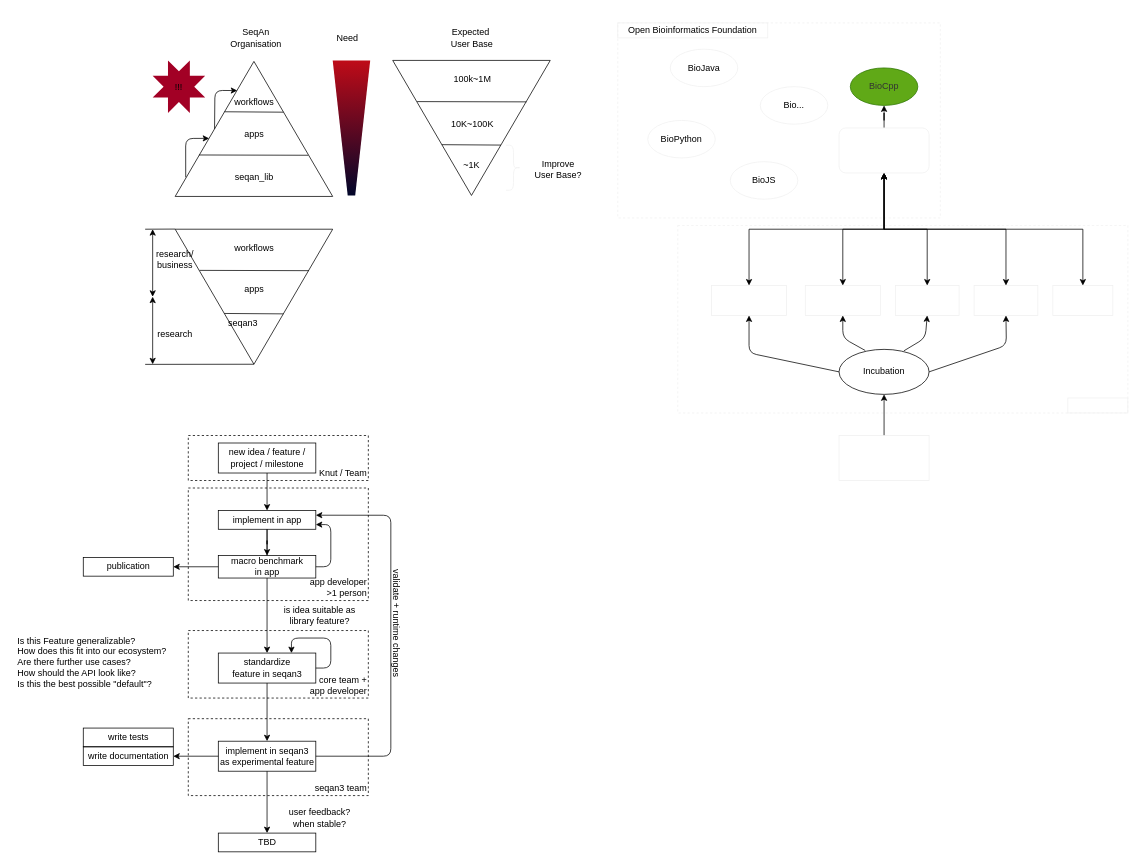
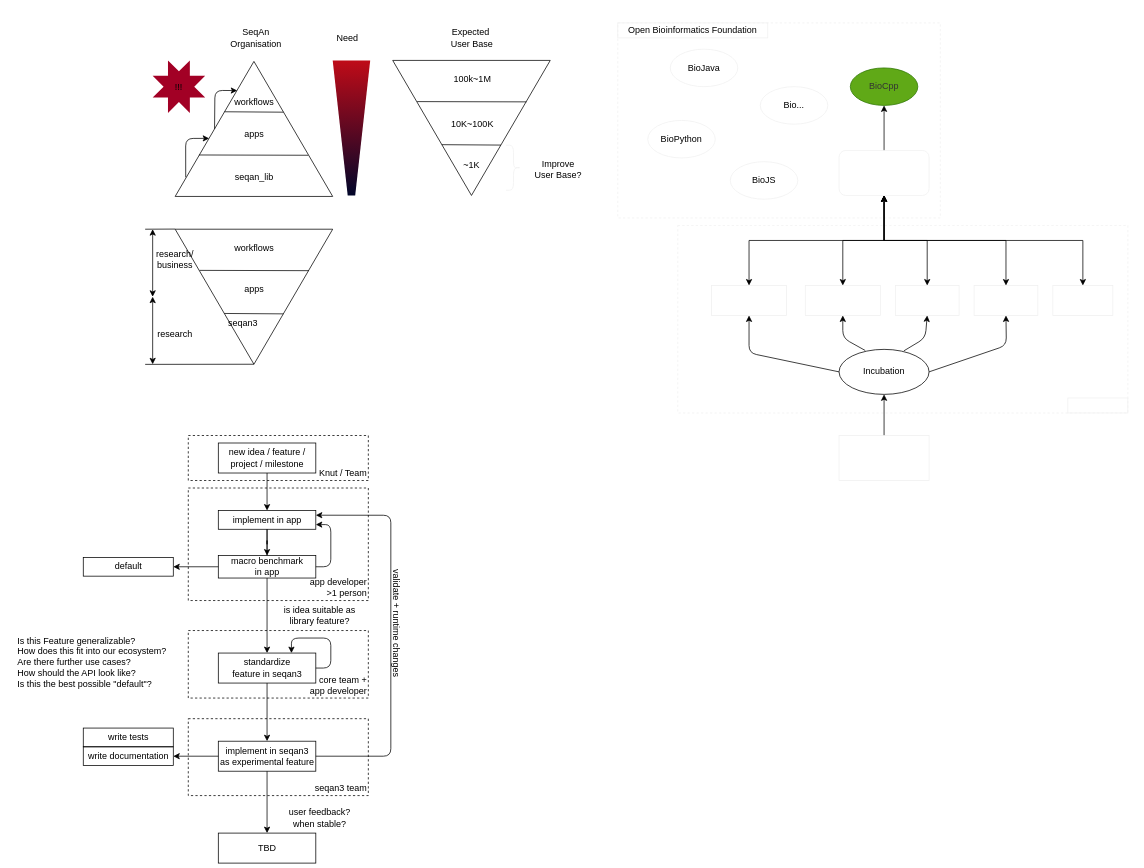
(884, 150) -> (884, 173)
(129, 567) -> (129, 567)
(267, 842) -> (267, 848)
